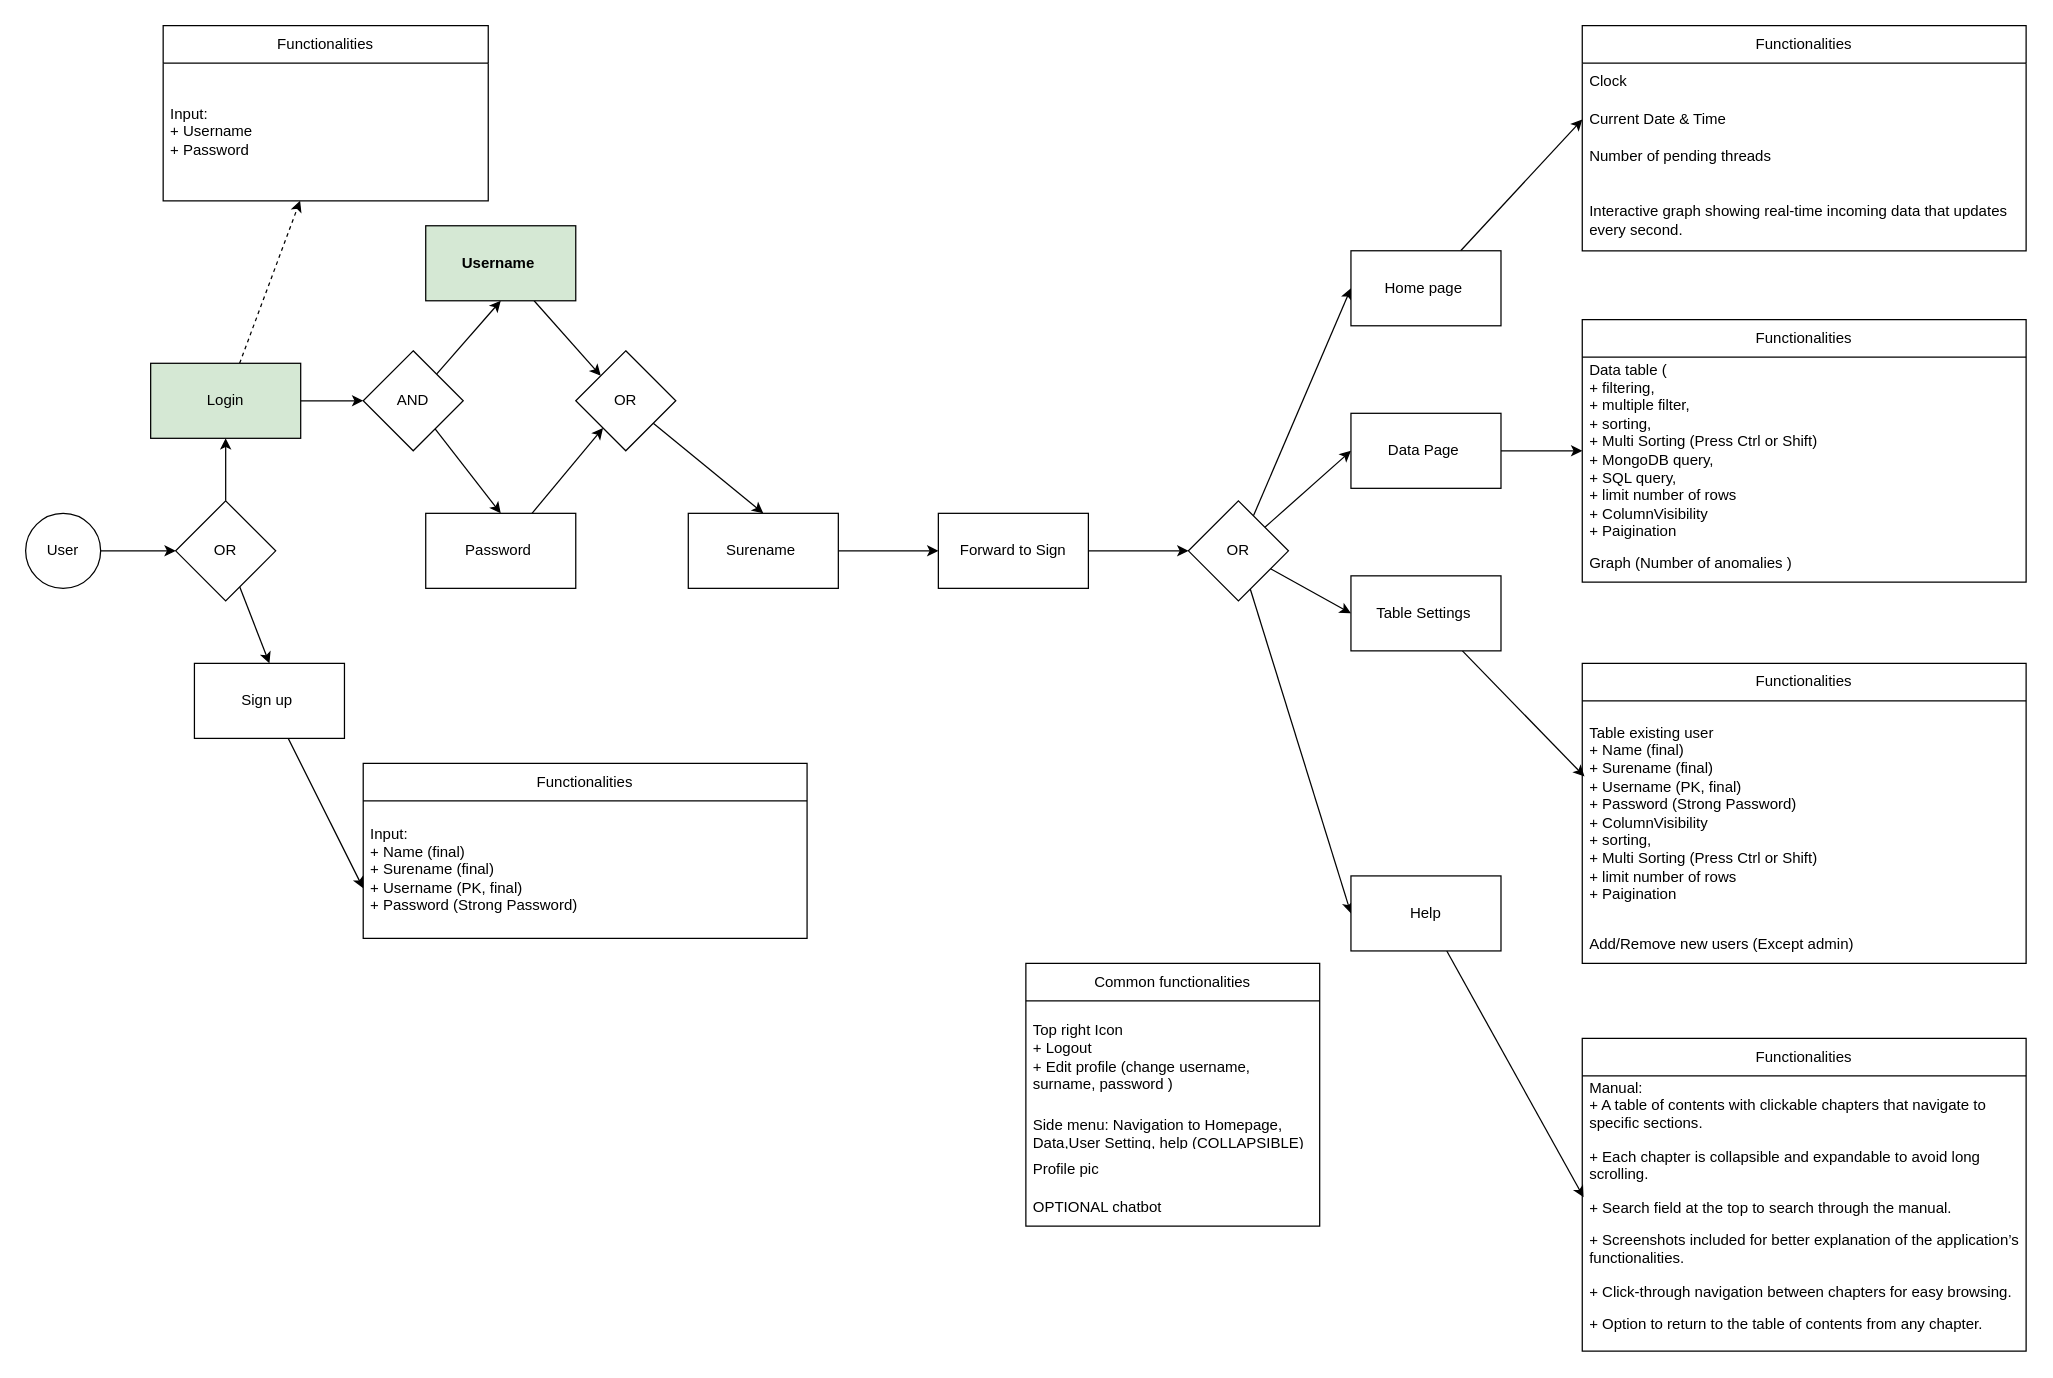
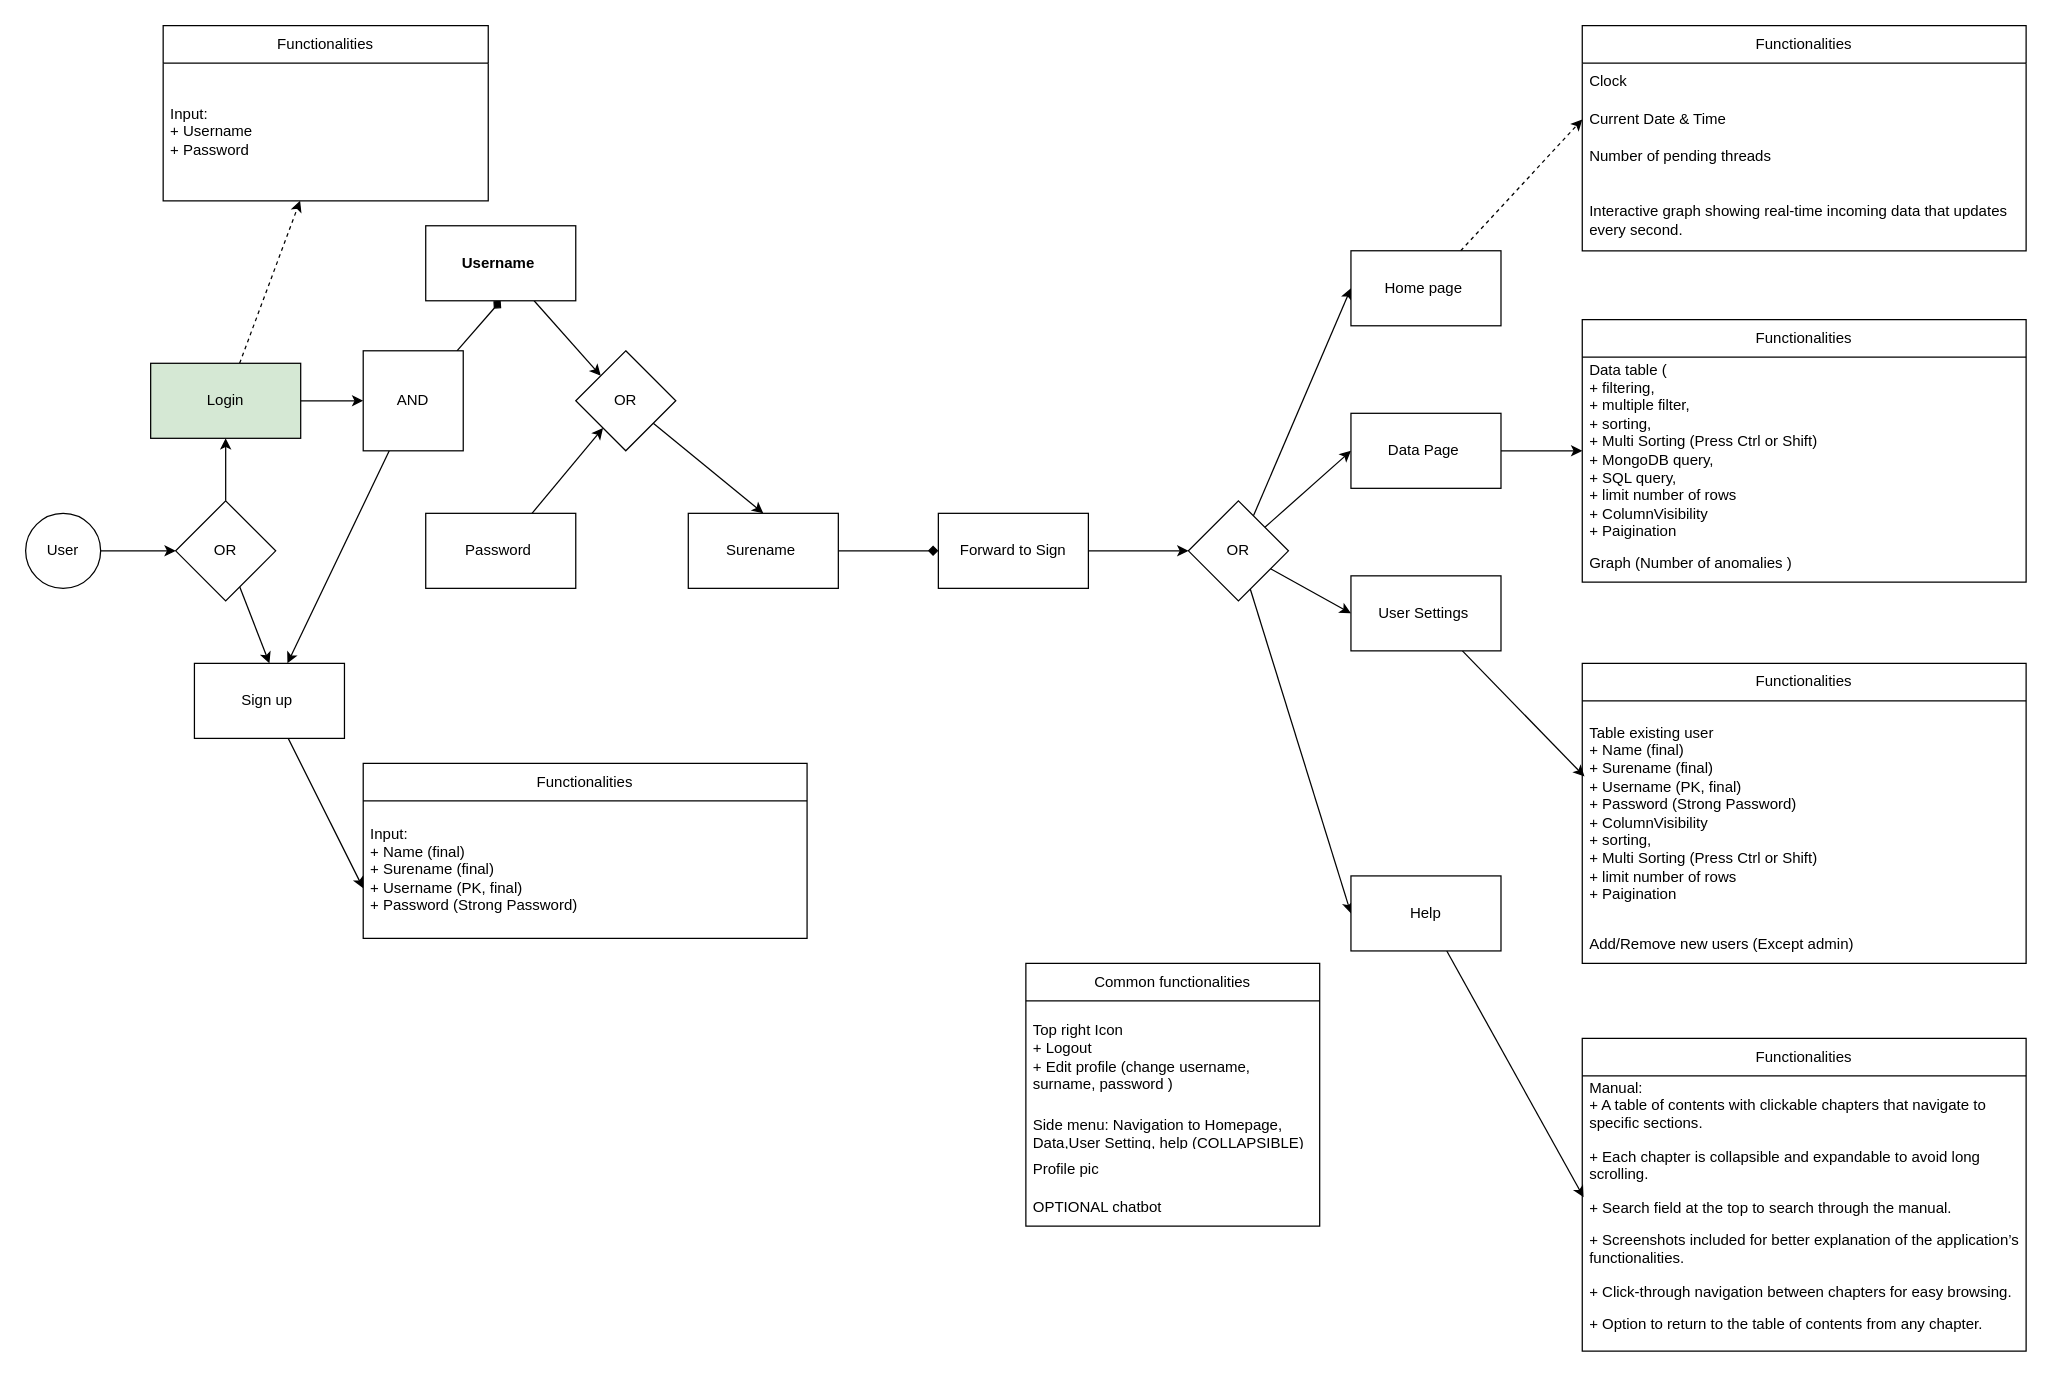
(1519, 187) -> (1519, 187)
(501, 263) -> (501, 263)
(495, 307) -> (494, 309)
(413, 401) -> (413, 401)
(465, 468) -> (340, 553)
(928, 551) -> (927, 551)
(1426, 613) -> (1426, 613)
